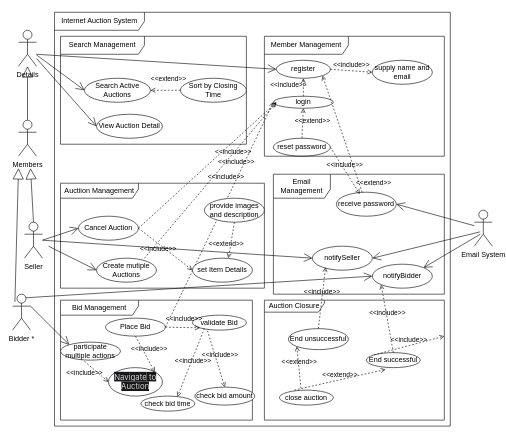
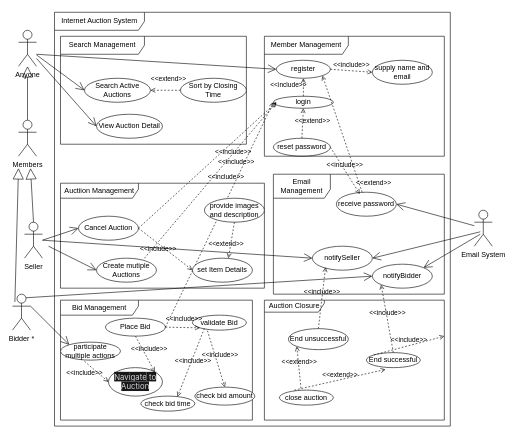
(28, 75) -> (28, 75)
